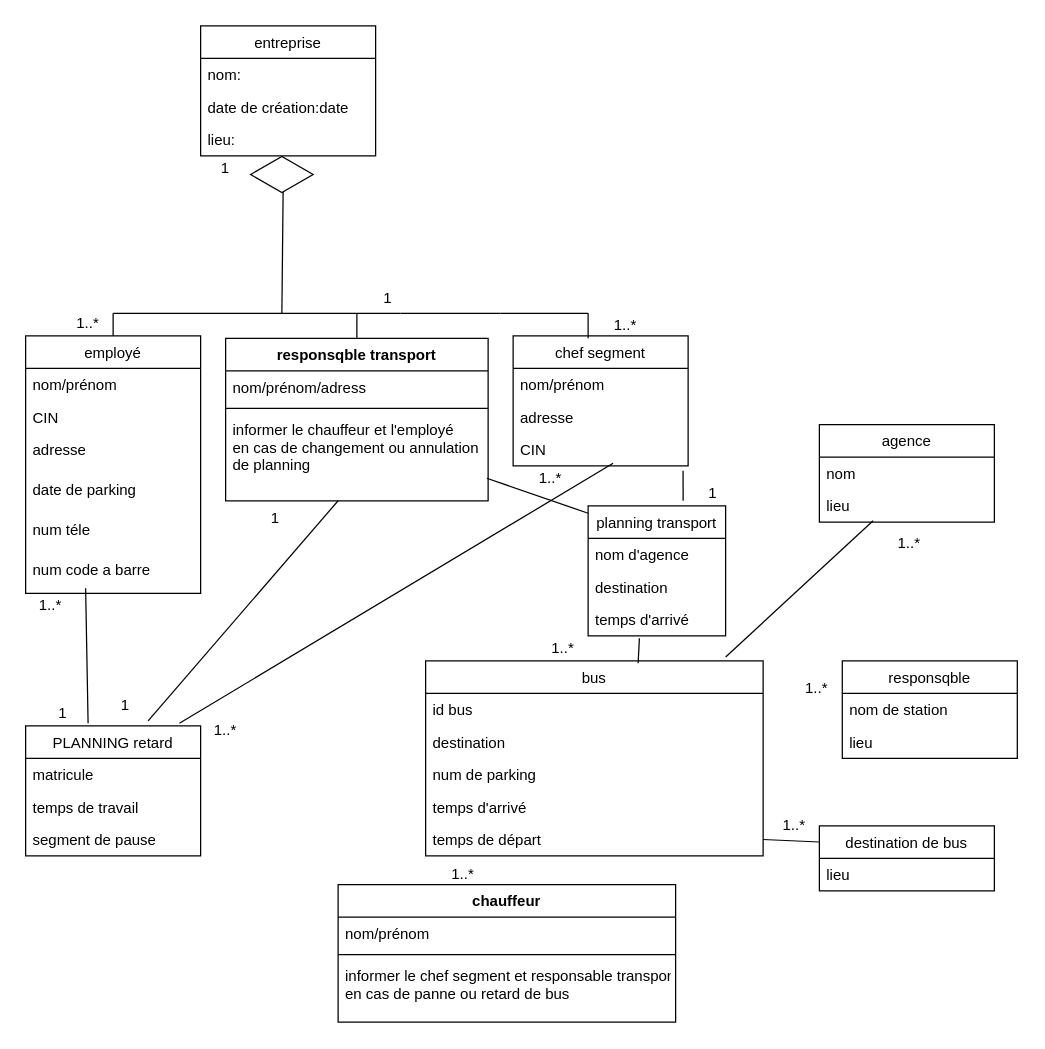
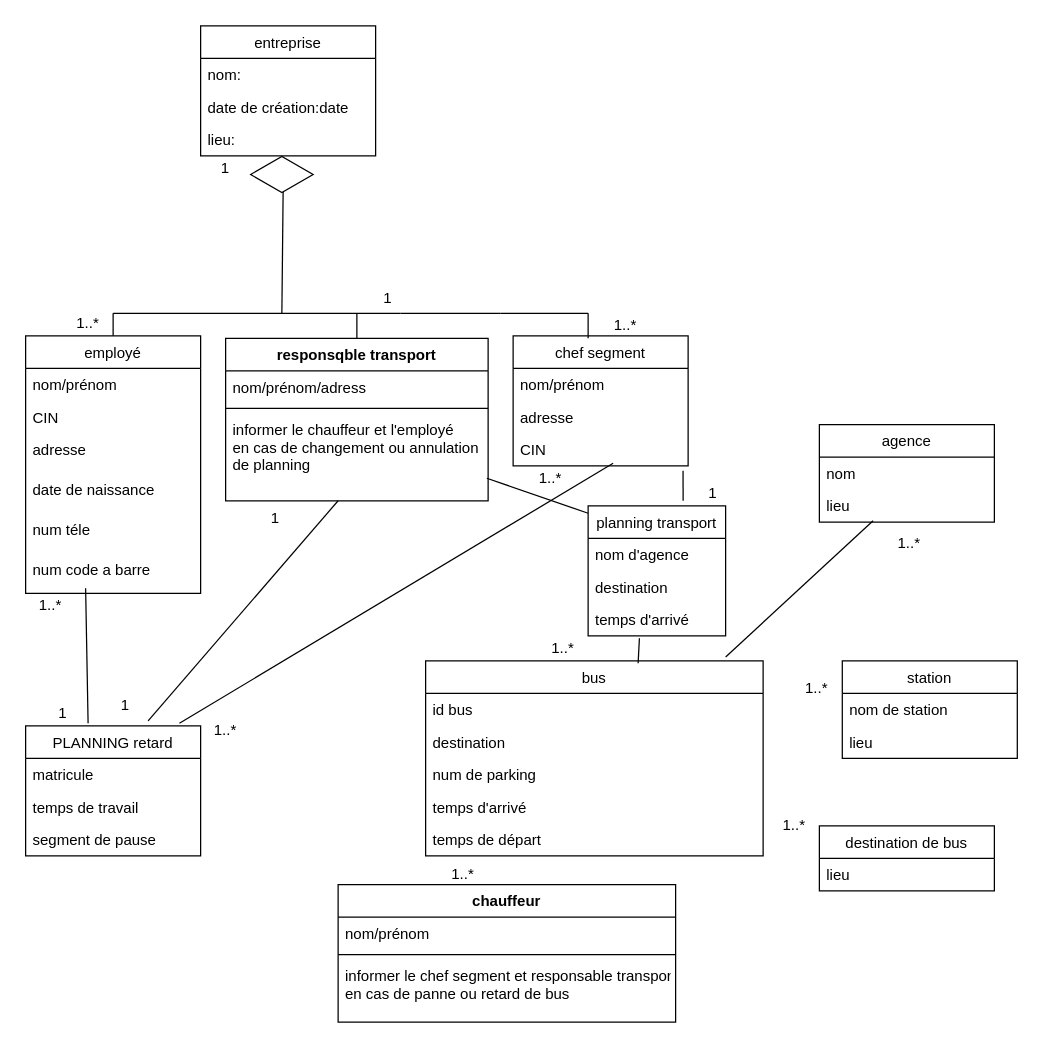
(90, 490) -> (98, 490)
(929, 678) -> (929, 678)
(789, 841) -> none
